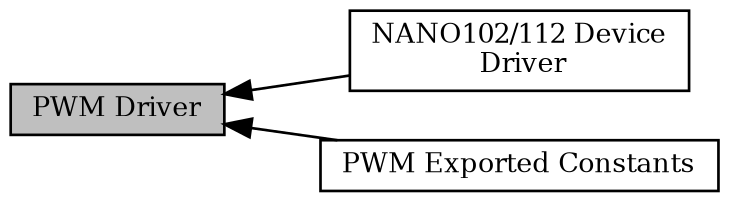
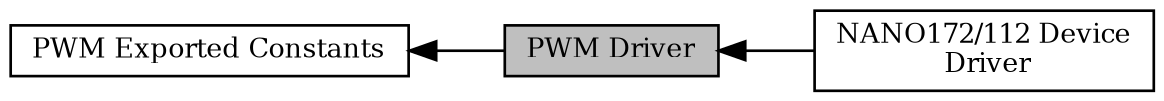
(519, 51) -> (984, 51)
(294, 134) -> (470, 51)
